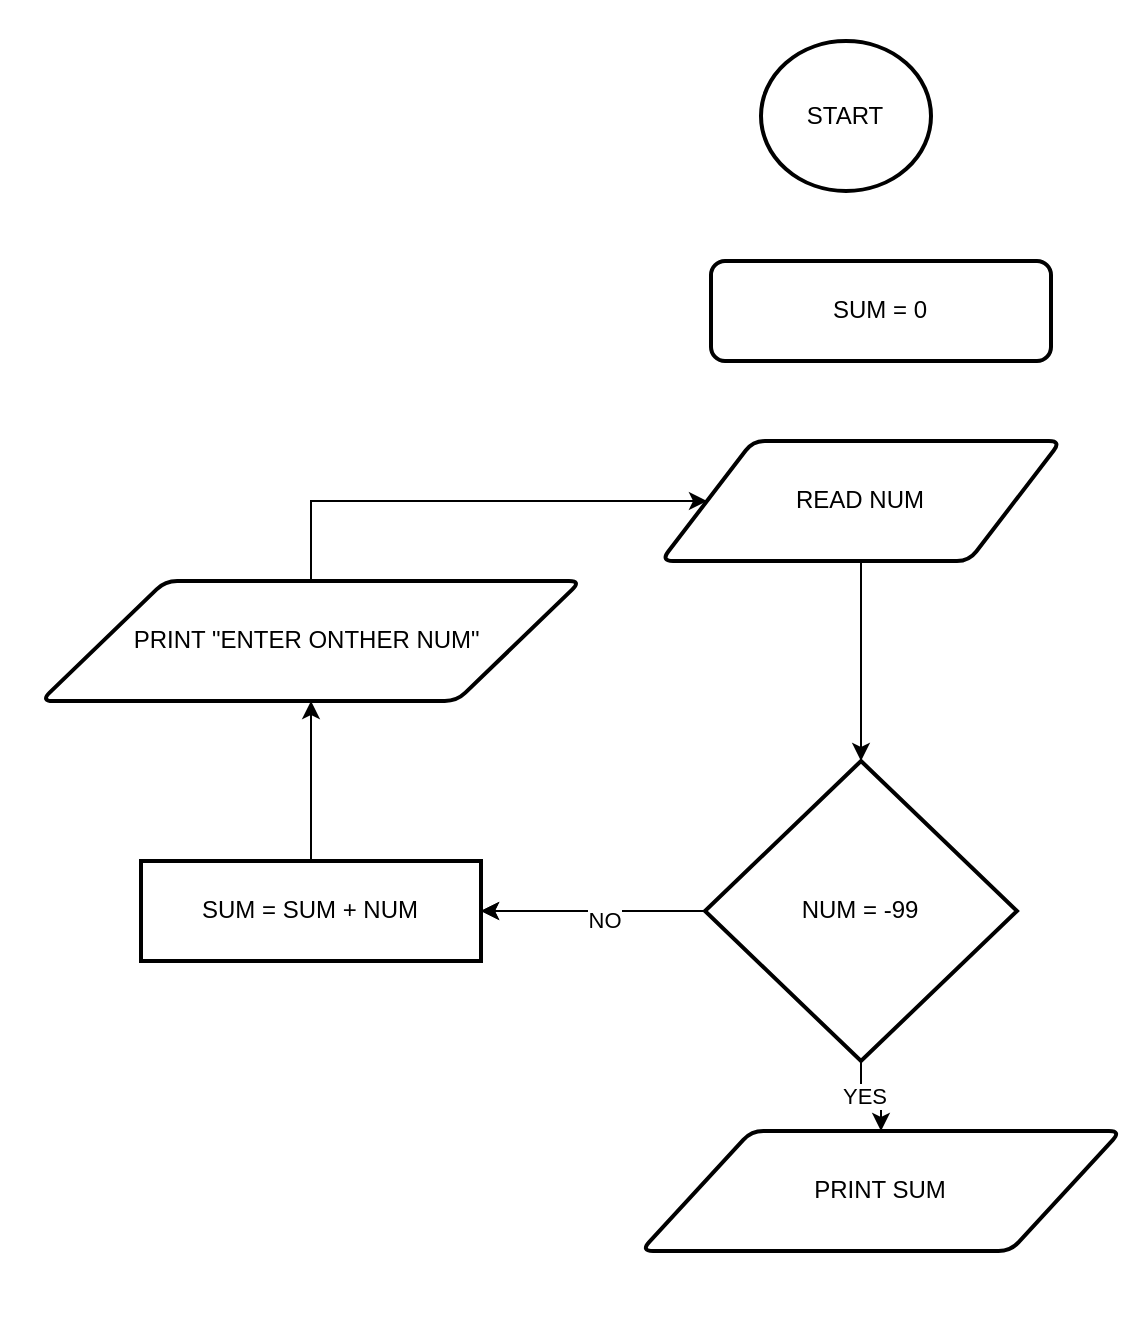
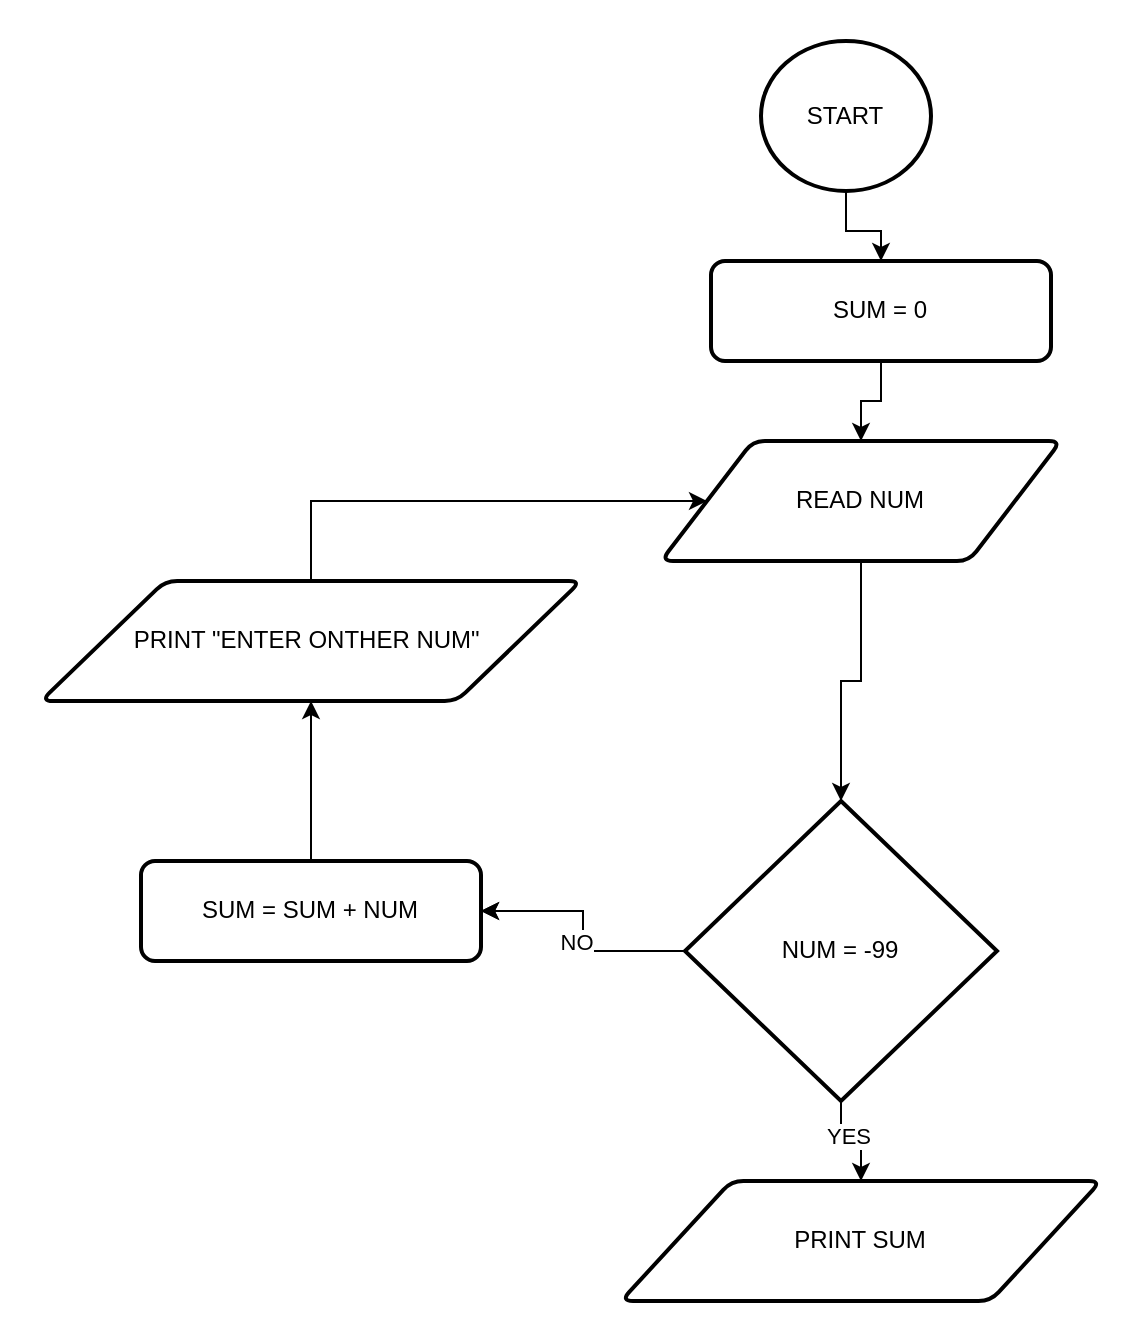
none -> (852, 231)
none -> (878, 401)
(311, 911) -> (311, 911)
(861, 911) -> (841, 951)
(881, 1191) -> (861, 1241)
